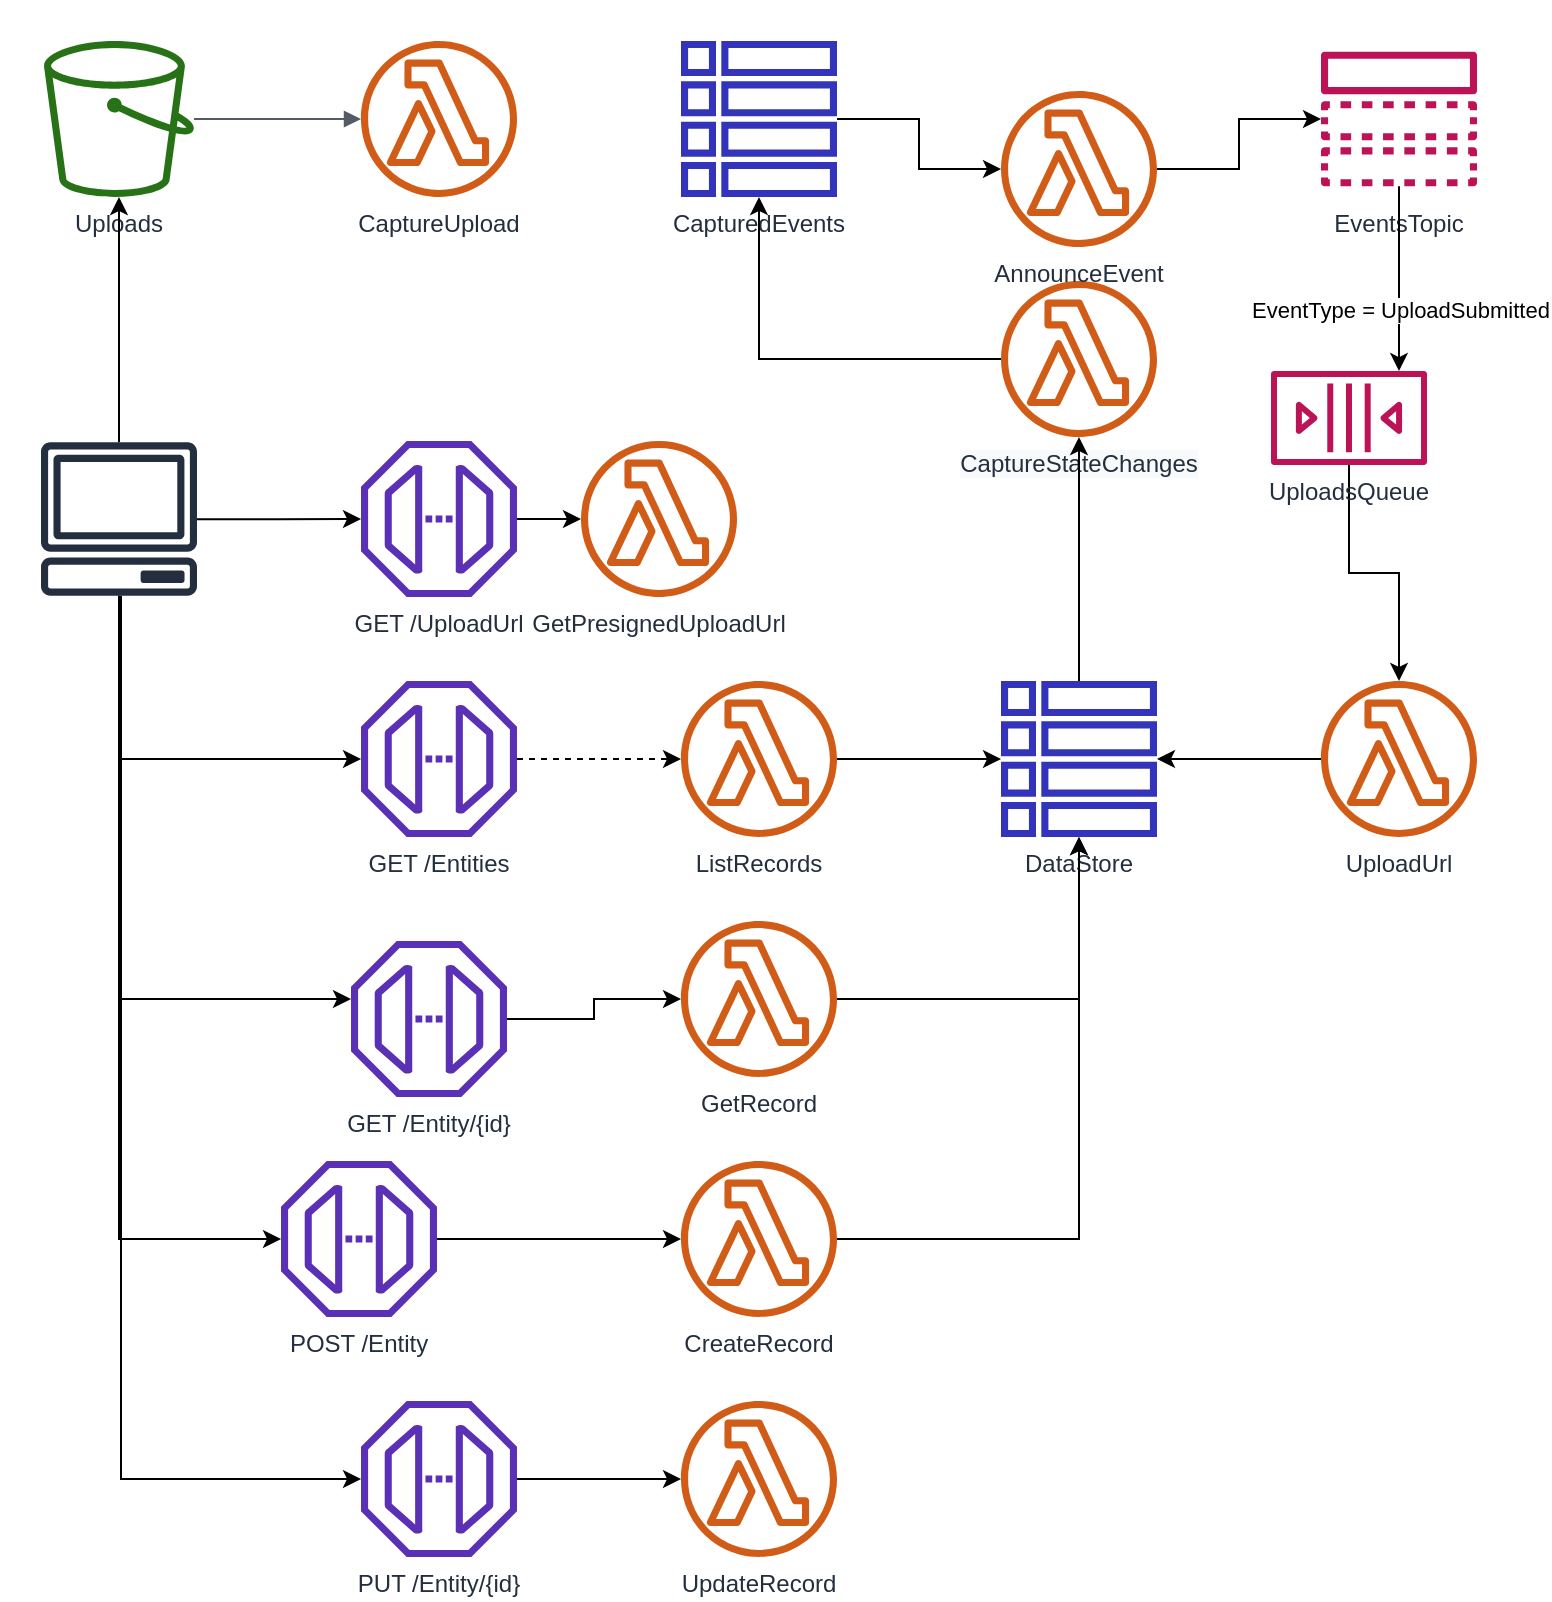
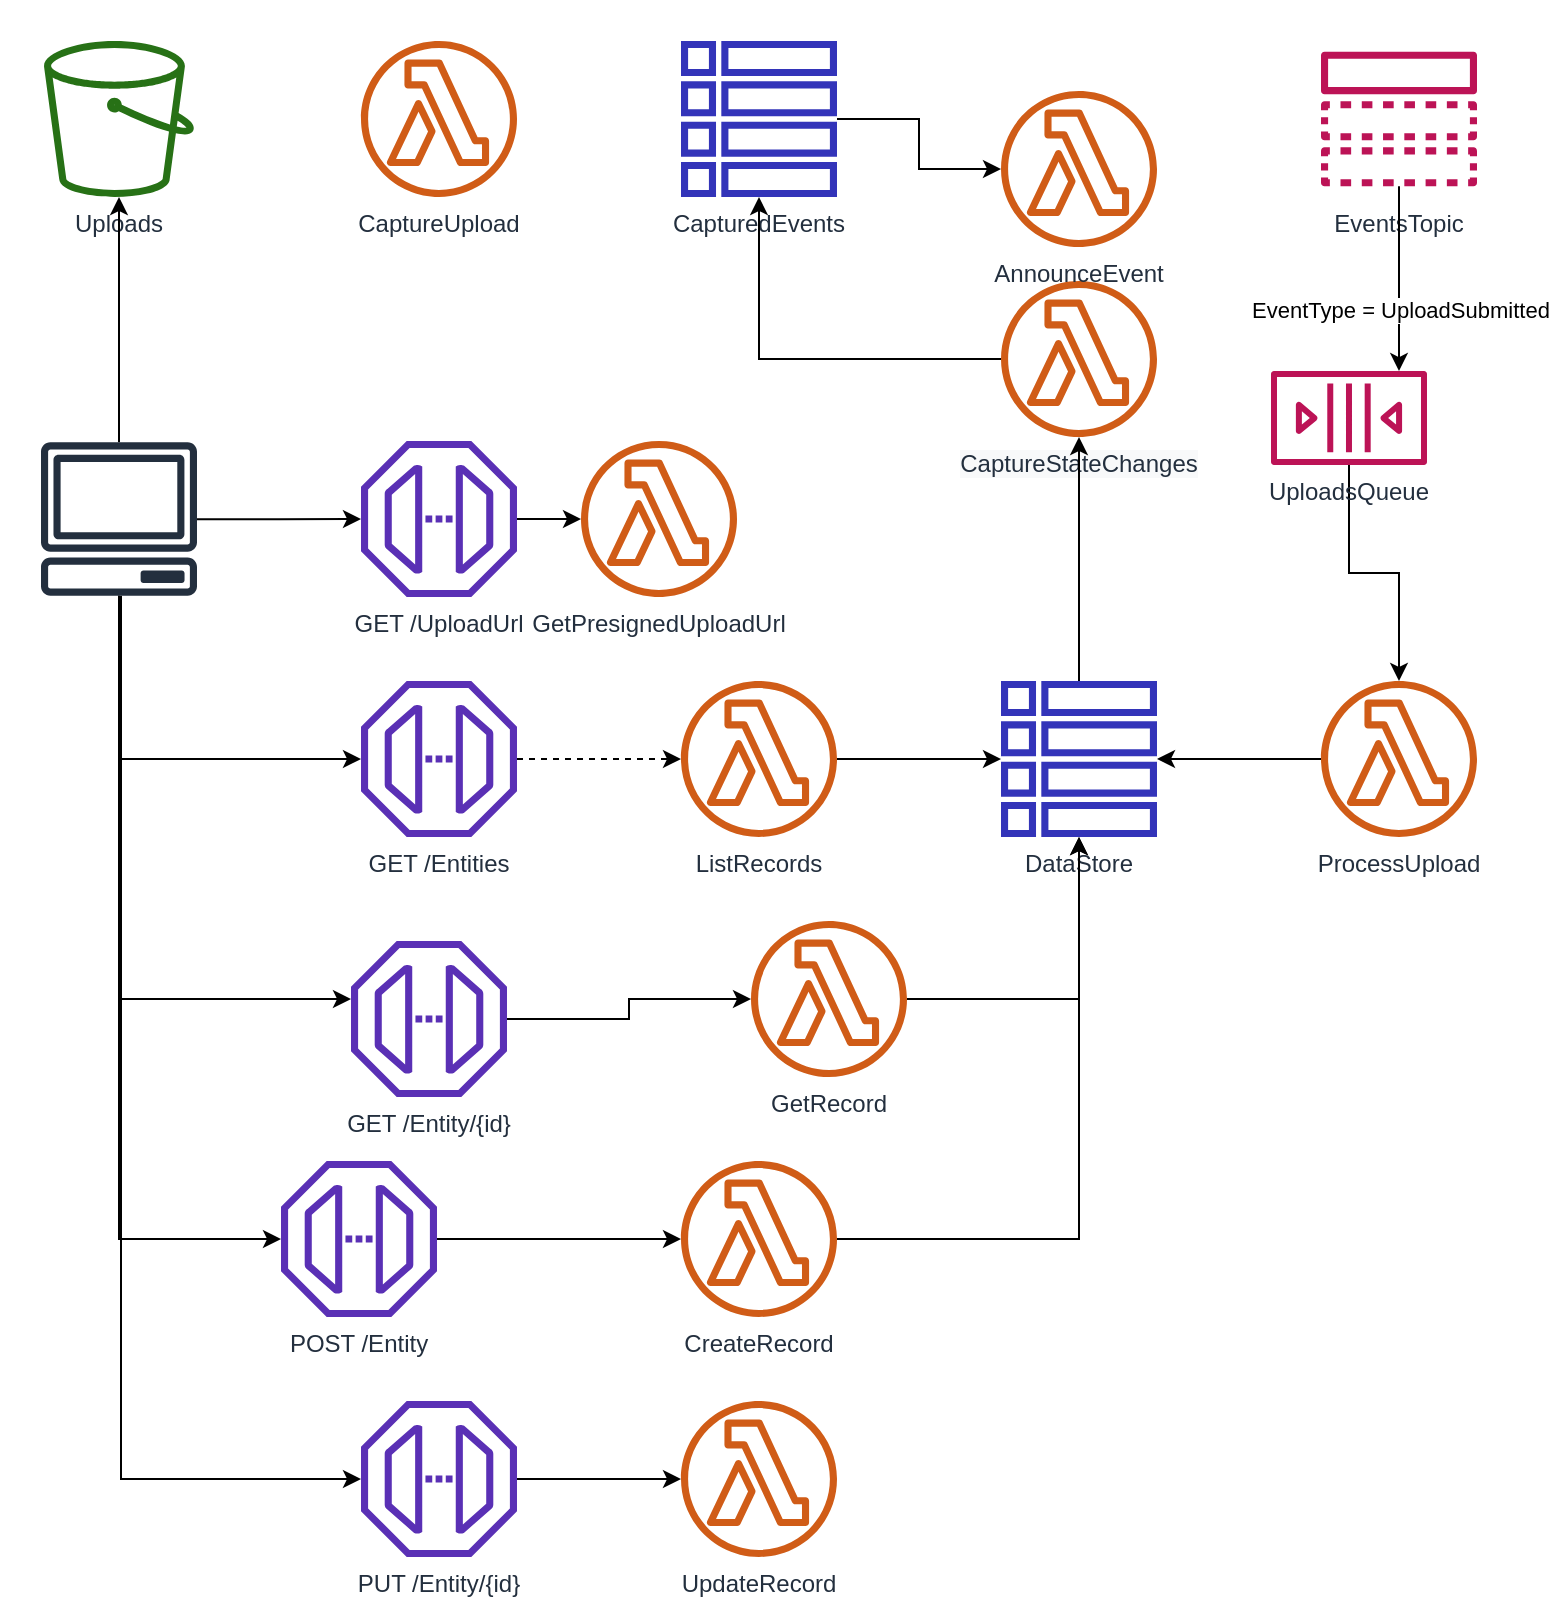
(269, 119) -> none
(1239, 151) -> none
(1400, 865) -> (1400, 865)
(759, 999) -> (829, 999)
